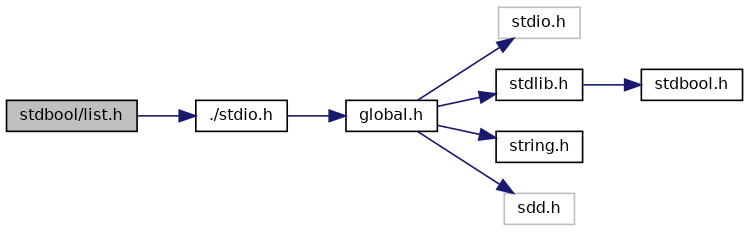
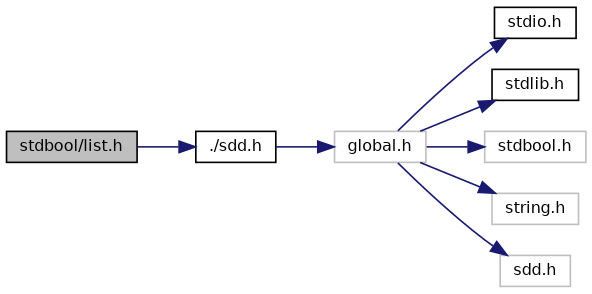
(539, 23) -> (535, 23)
(604, 85) -> (447, 147)
(692, 85) -> (535, 147)
(242, 116) -> (236, 147)
(392, 116) -> (380, 147)
(539, 147) -> (535, 209)
